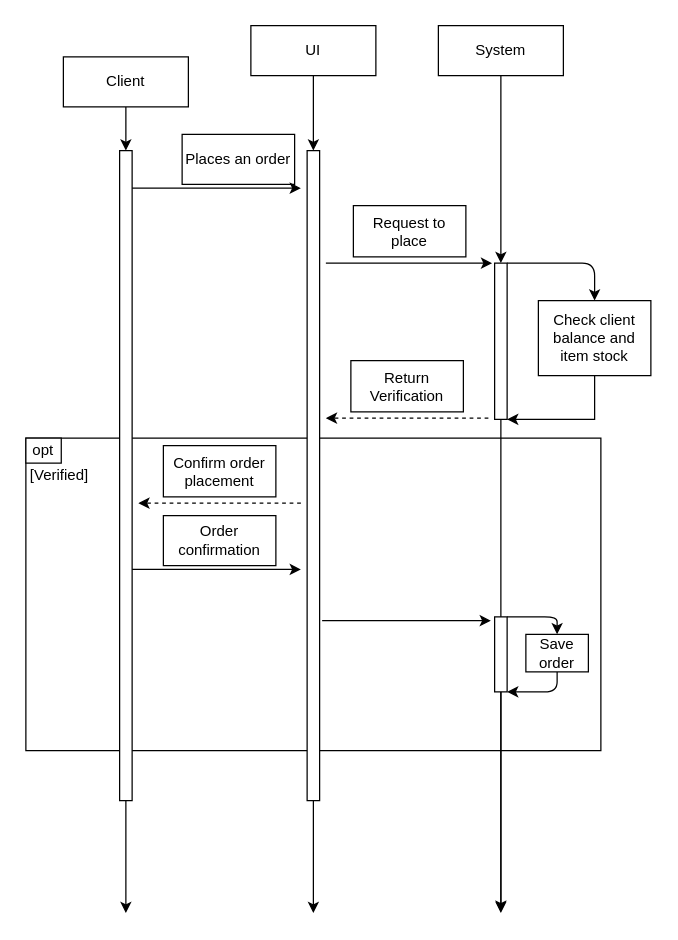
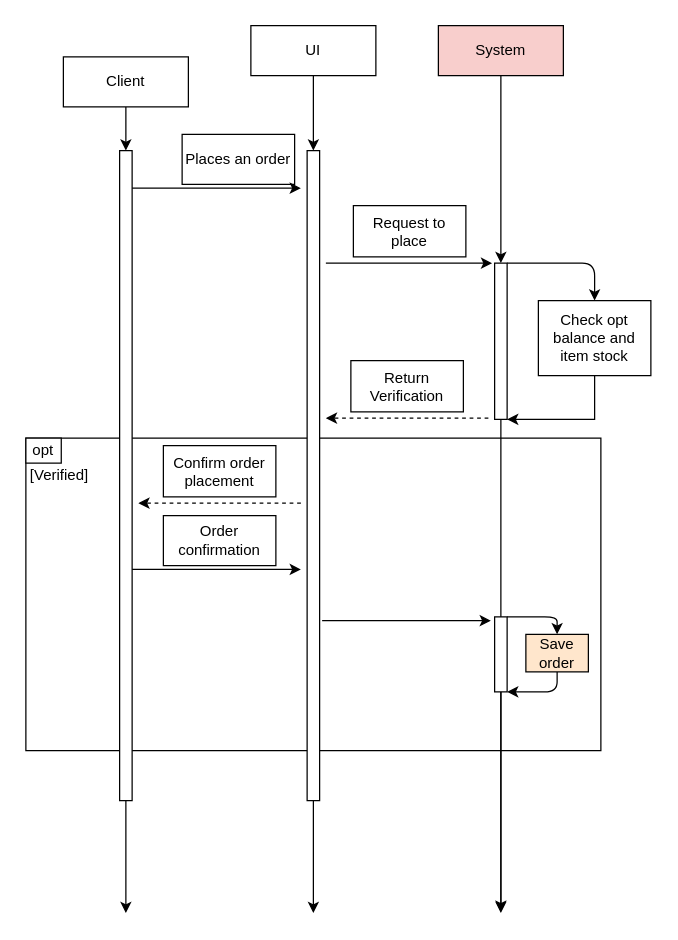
(501, 51) -> (501, 51)
(594, 338) -> (594, 338)
(557, 653) -> (557, 653)
